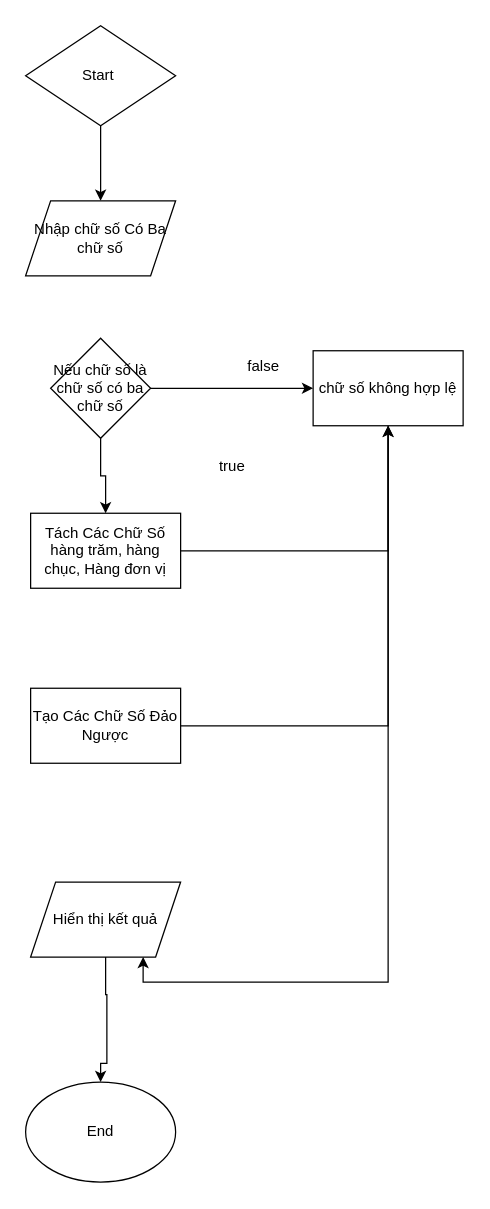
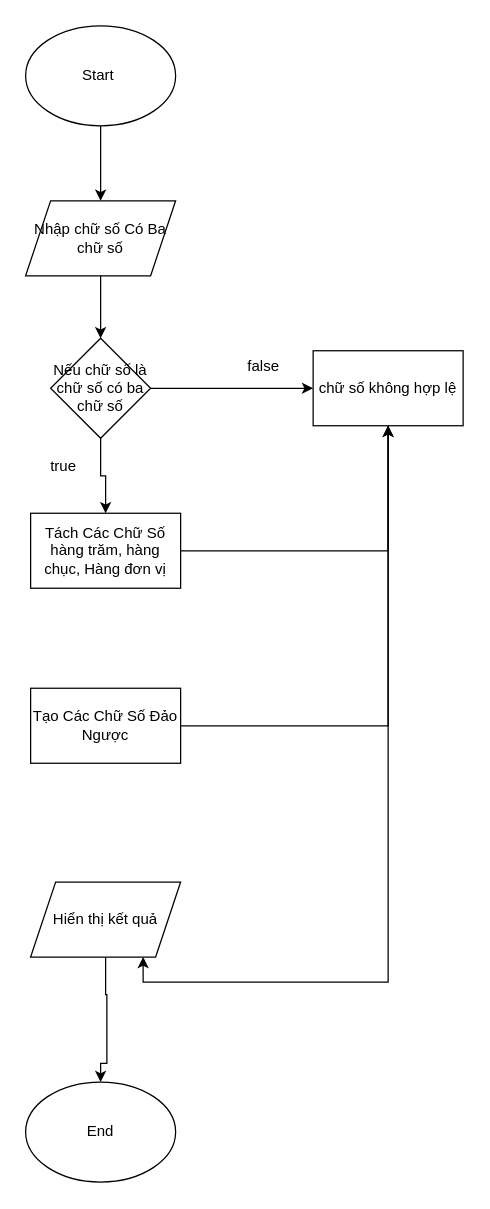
(101, 76) -> (101, 76)
none -> (101, 303)
(232, 467) -> (63, 467)
